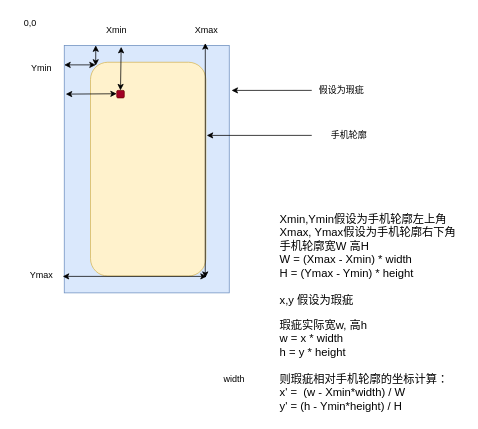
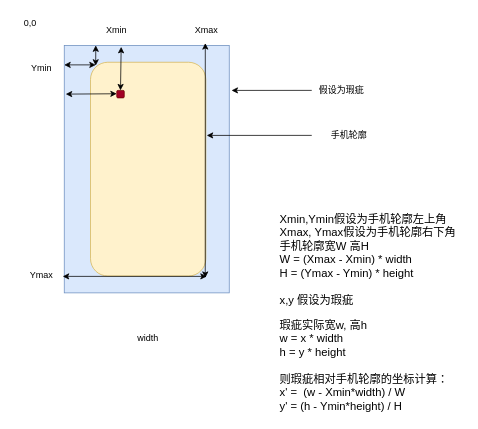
(234, 379) -> (148, 338)
